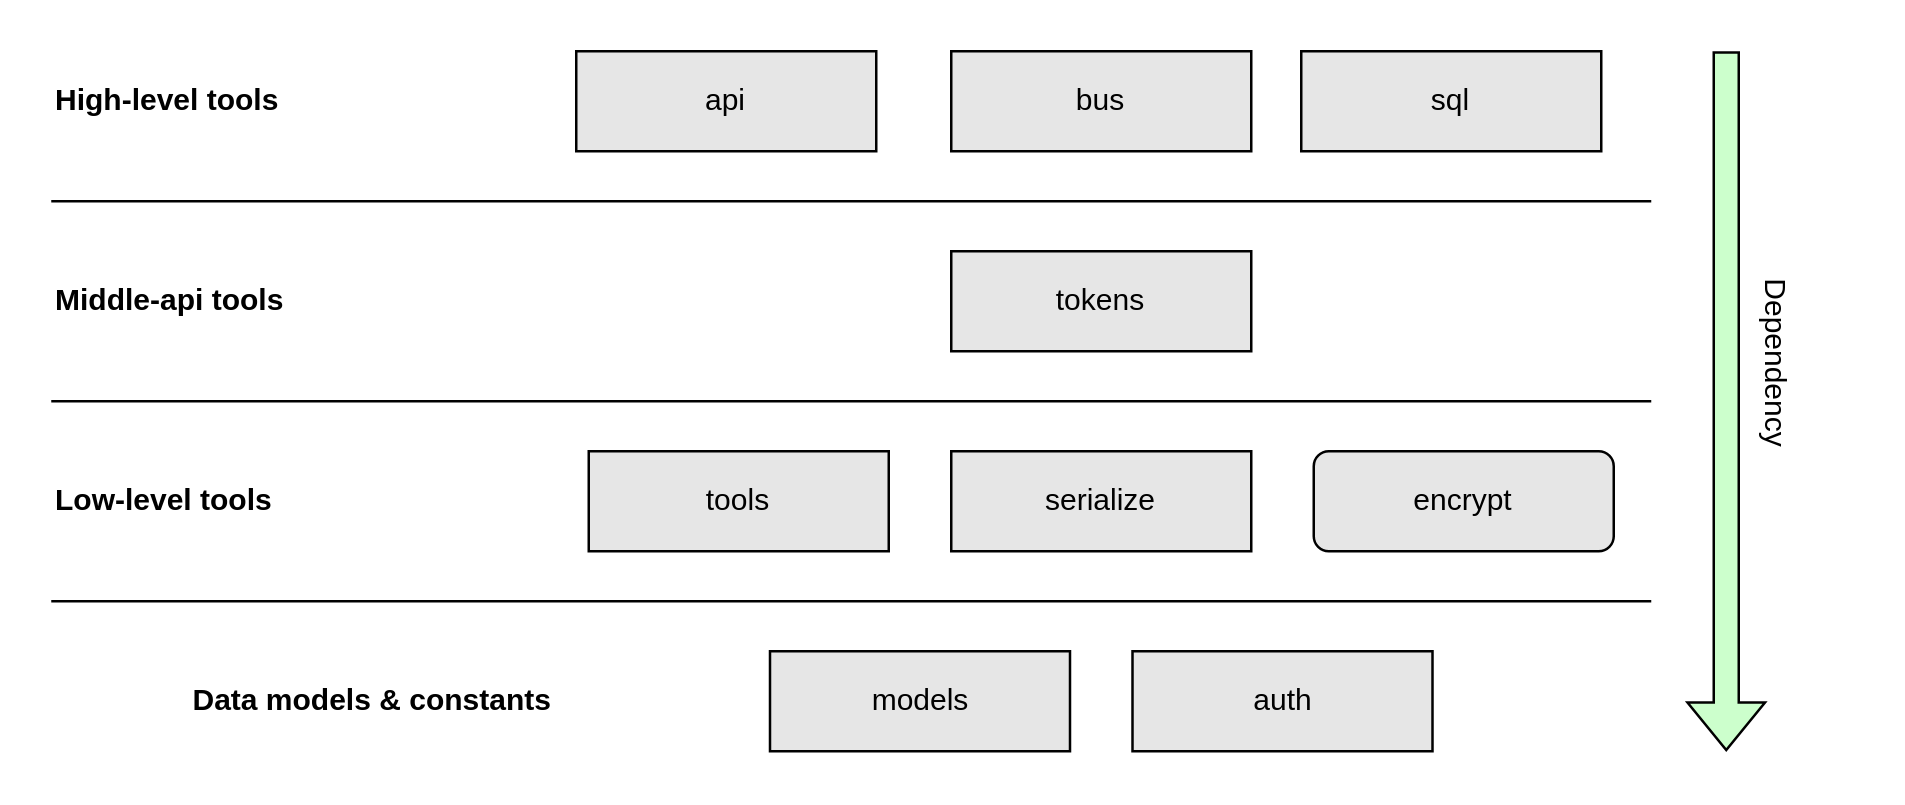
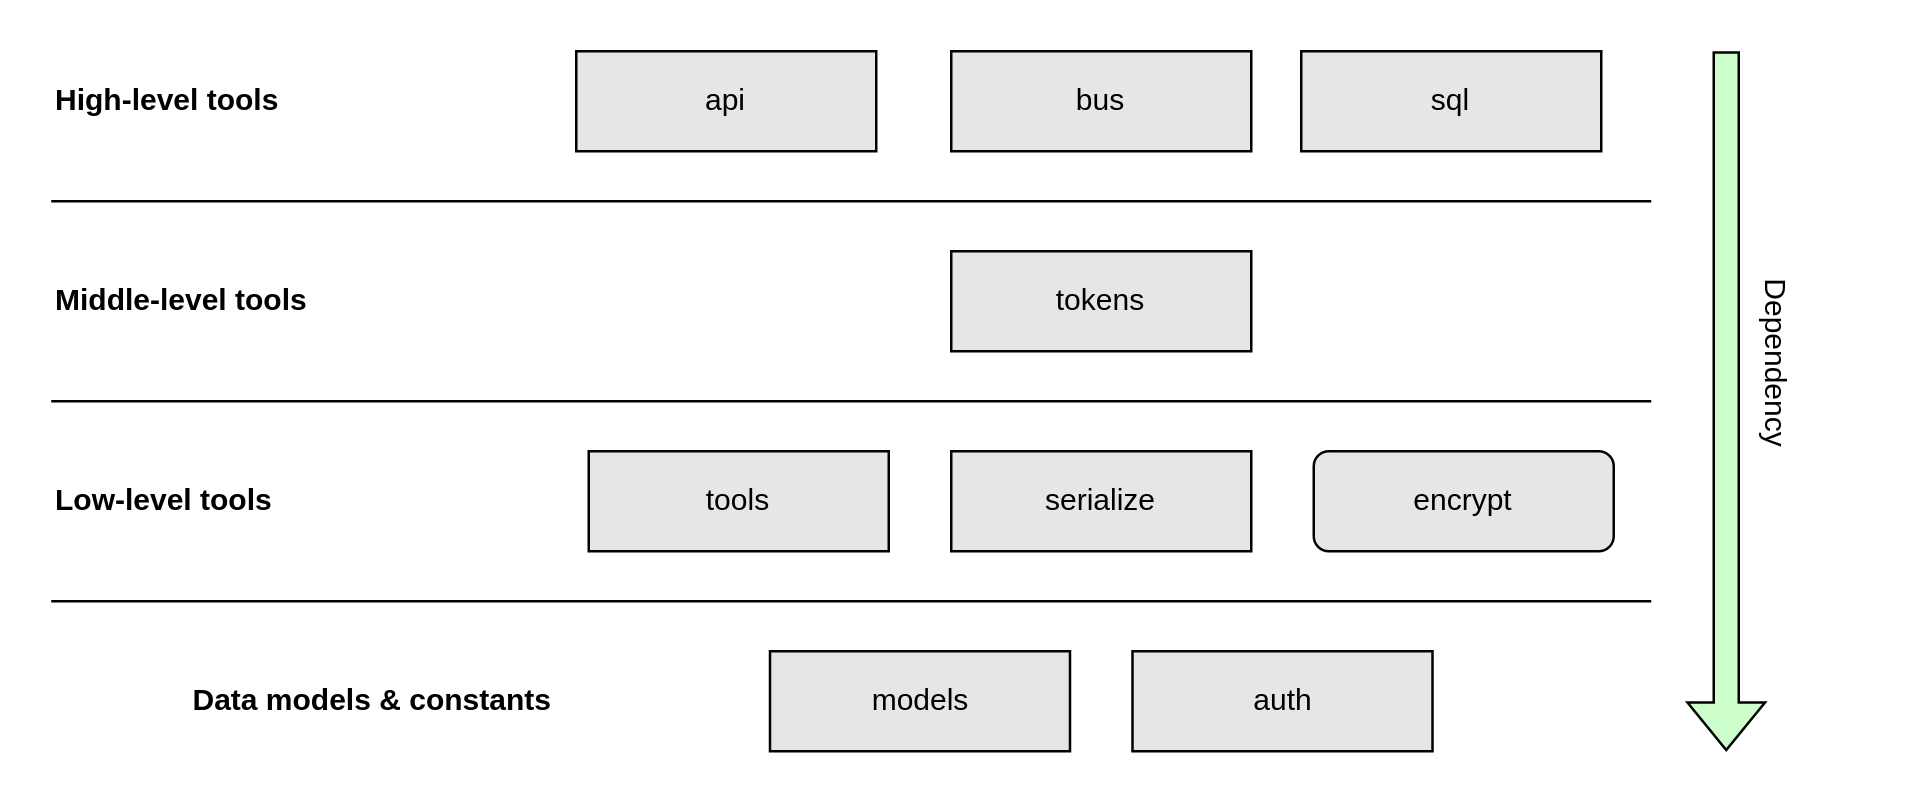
(171, 301) -> (184, 301)
